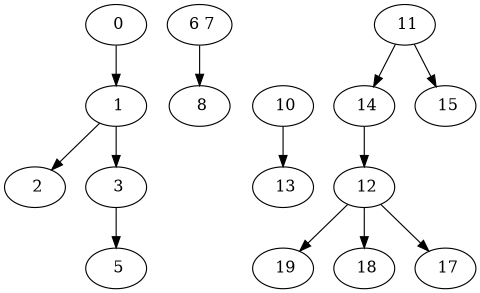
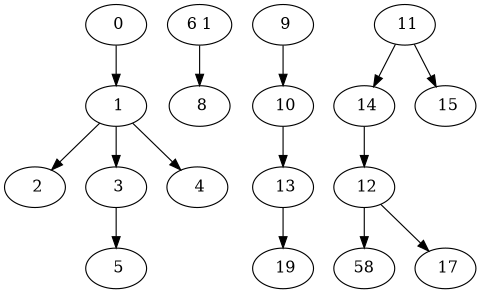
(200, 25) -> (200, 25)
none -> (283, 25)
none -> (197, 187)
(328, 224) -> (283, 222)
(364, 268) -> (364, 268)
